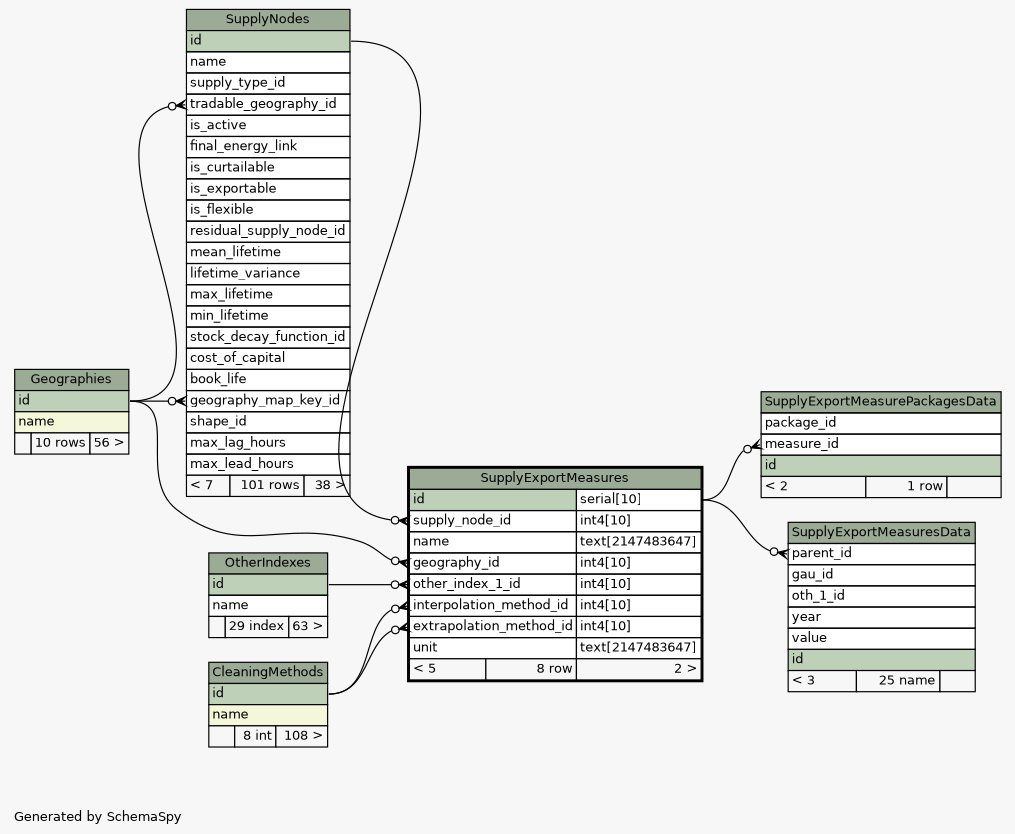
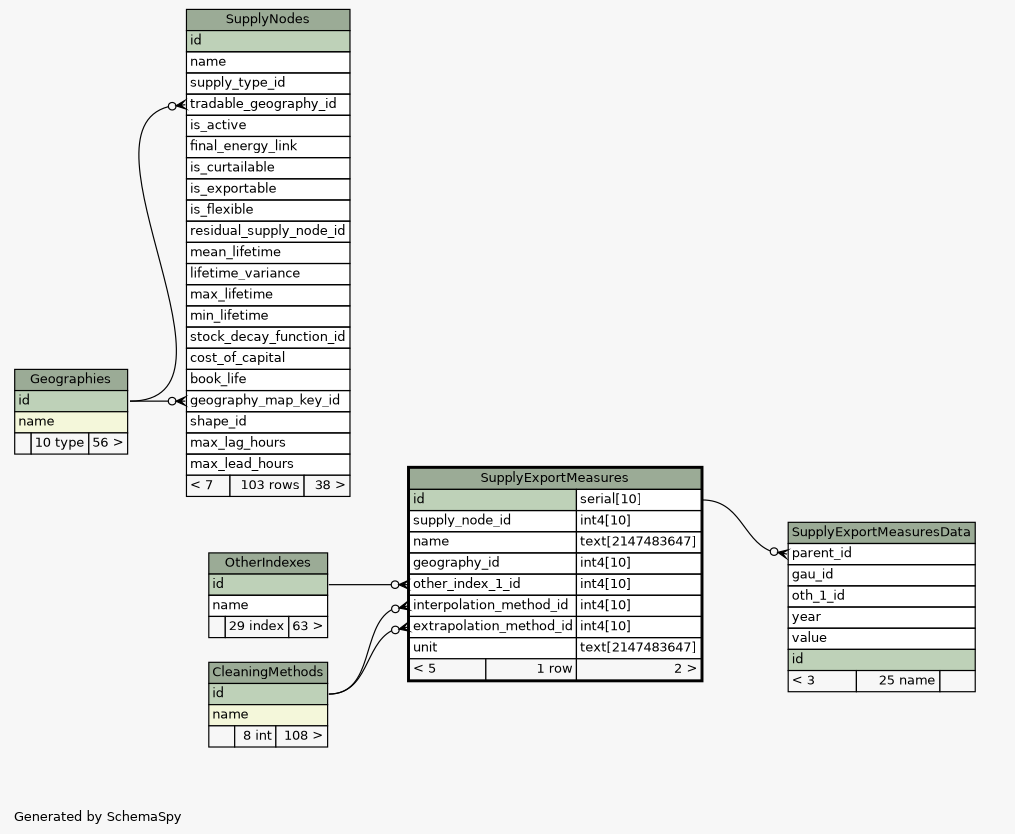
(382, 273) -> none
(61, 443) -> (60, 443)
(881, 445) -> none
(271, 485) -> (271, 485)
(220, 532) -> none
(555, 669) -> (555, 669)
